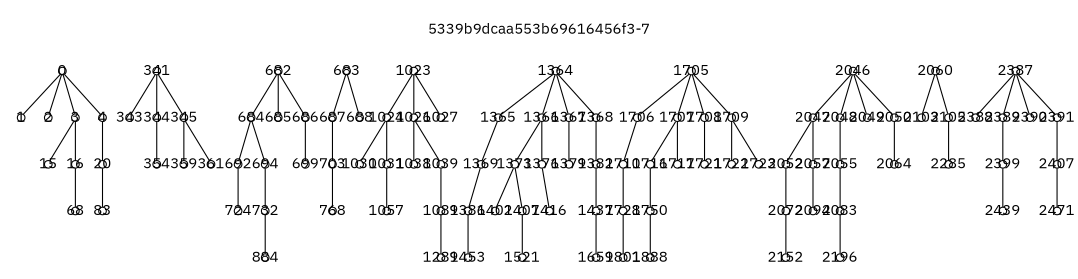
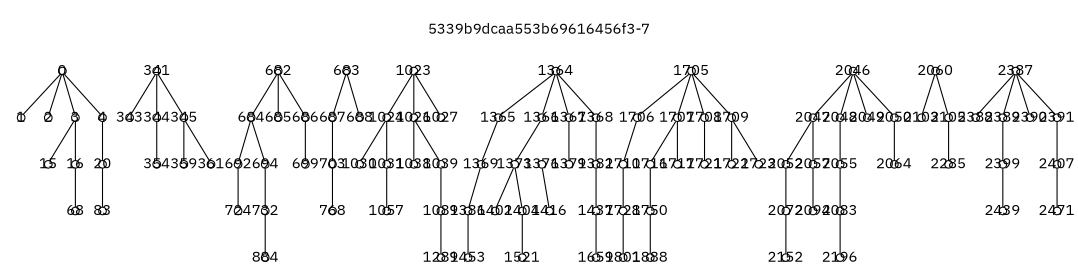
(542, 141) -> none
(522, 211) -> (522, 211)
